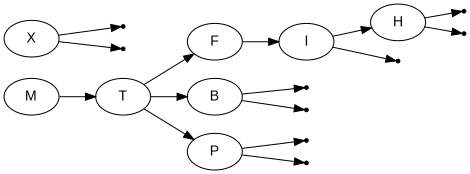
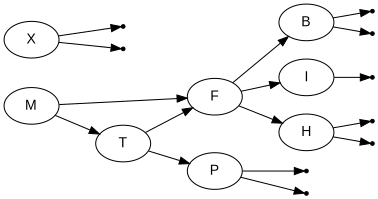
(347, 33) -> (256, 113)
(164, 97) -> (257, 63)
none -> (118, 102)
